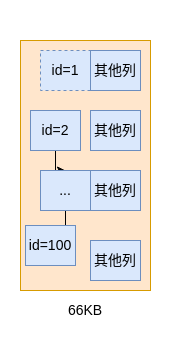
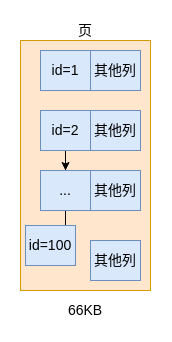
none -> (86, 31)
(66, 71) -> (66, 71)
(56, 131) -> (66, 131)
